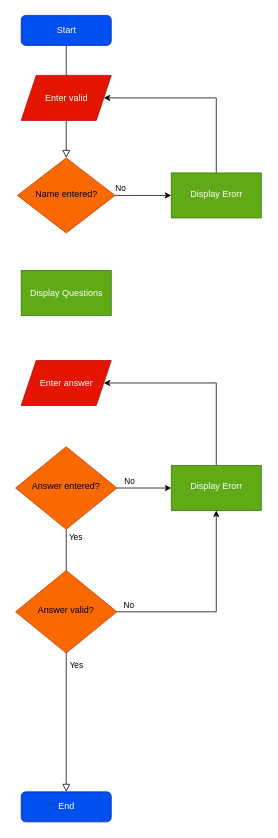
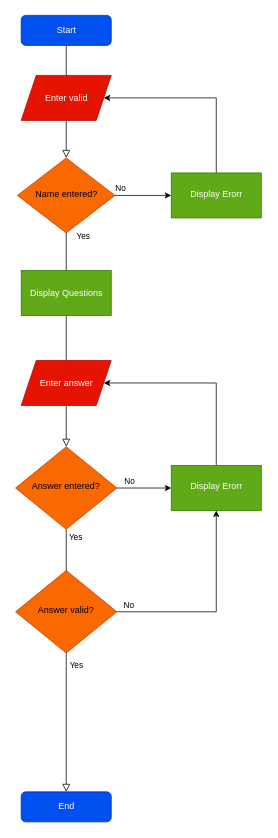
none -> (66, 337)
